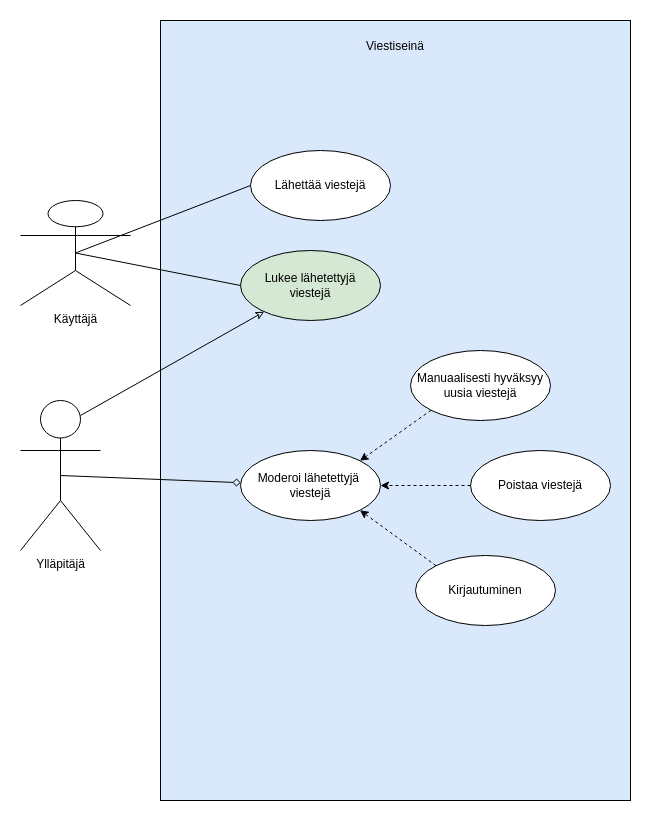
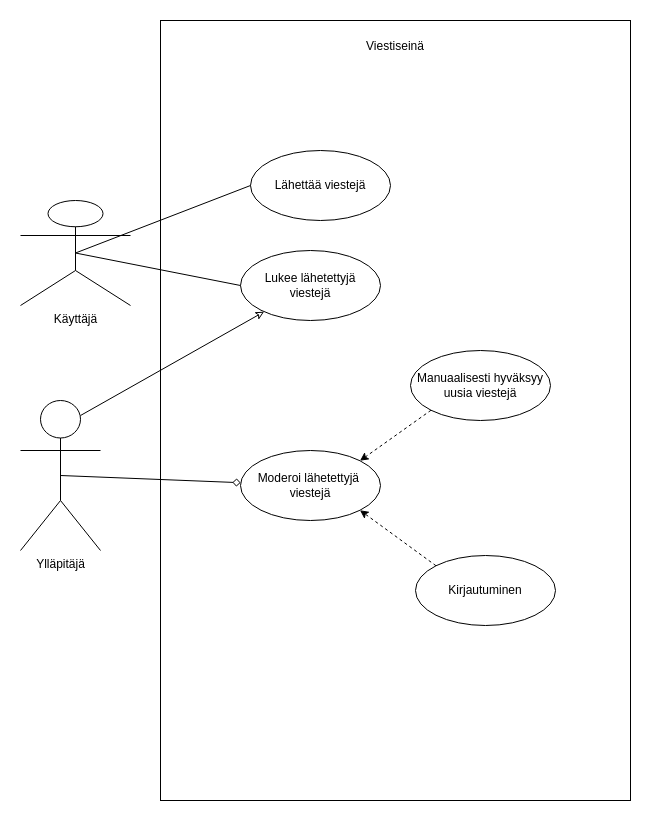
(311, 286) -> (311, 286)
(396, 411) -> (396, 411)
(429, 486) -> none
(541, 486) -> none
